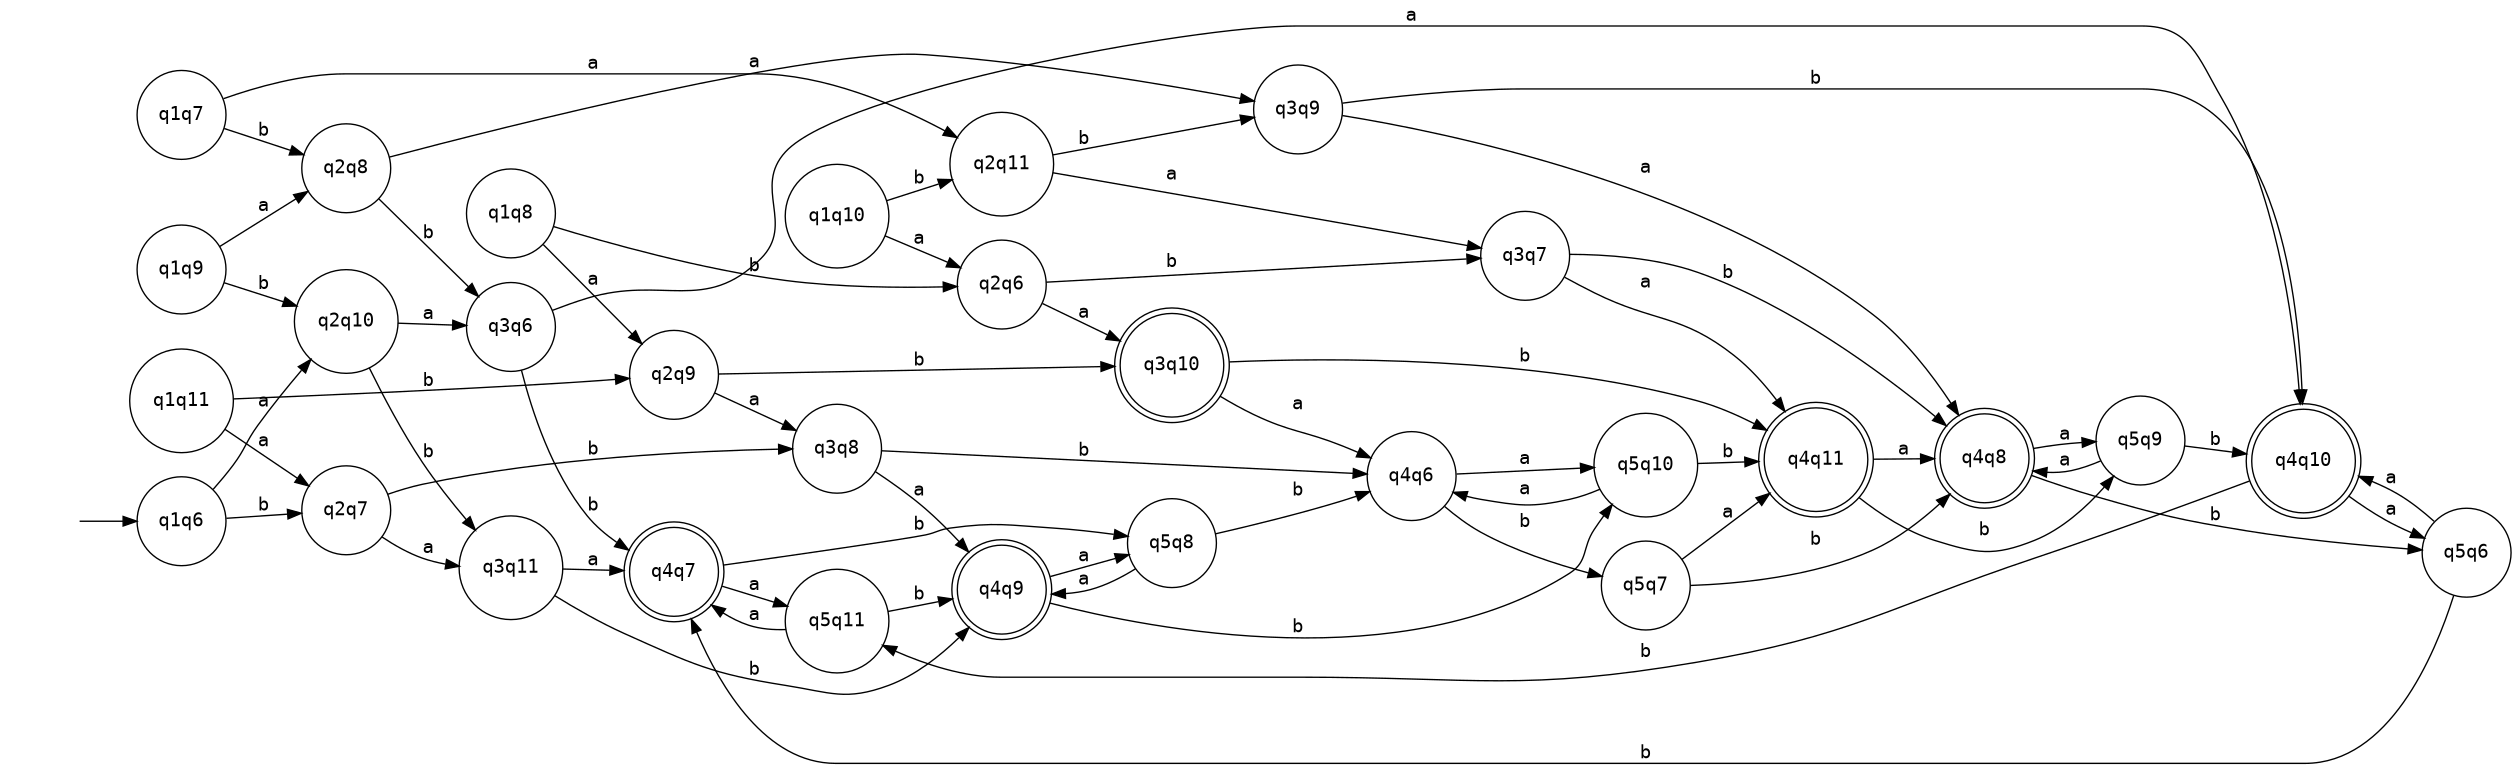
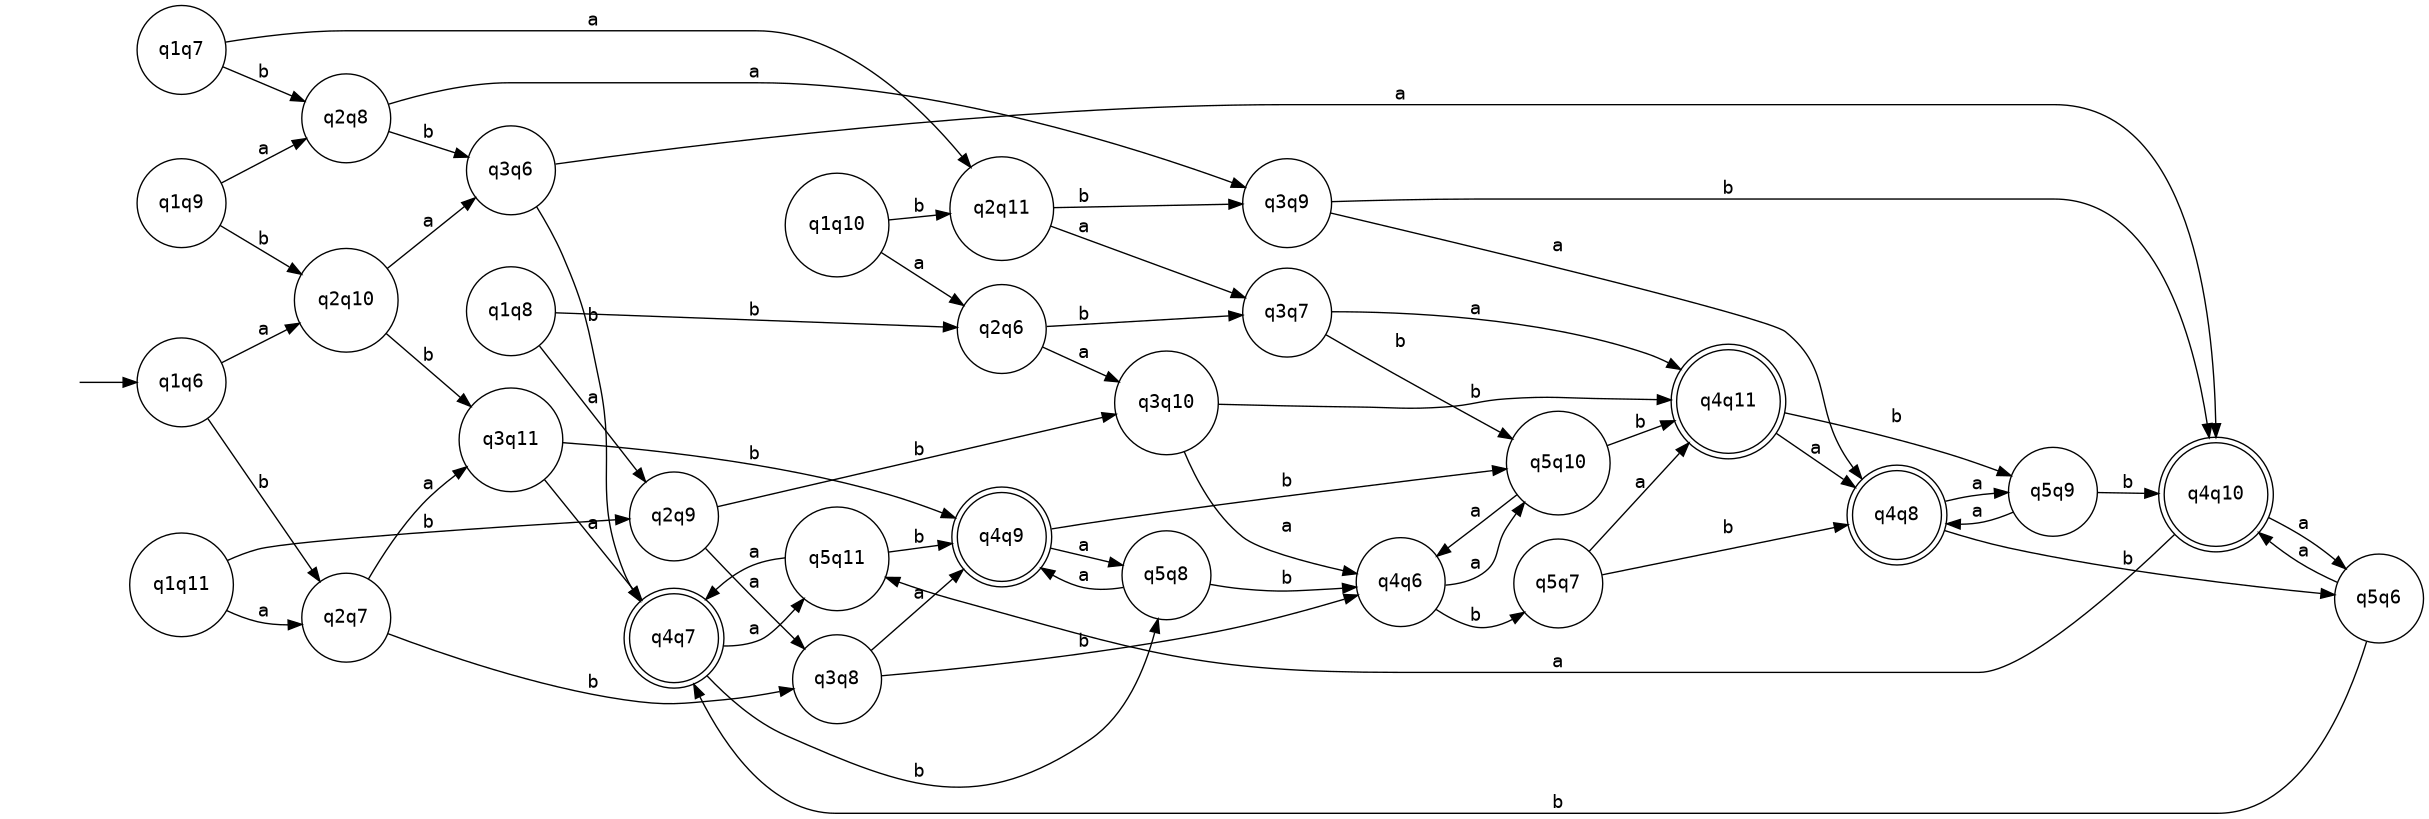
(1766, 302) -> (1413, 384)
(1172, 365) -> (1166, 403)
(1646, 652) -> (1558, 662)
